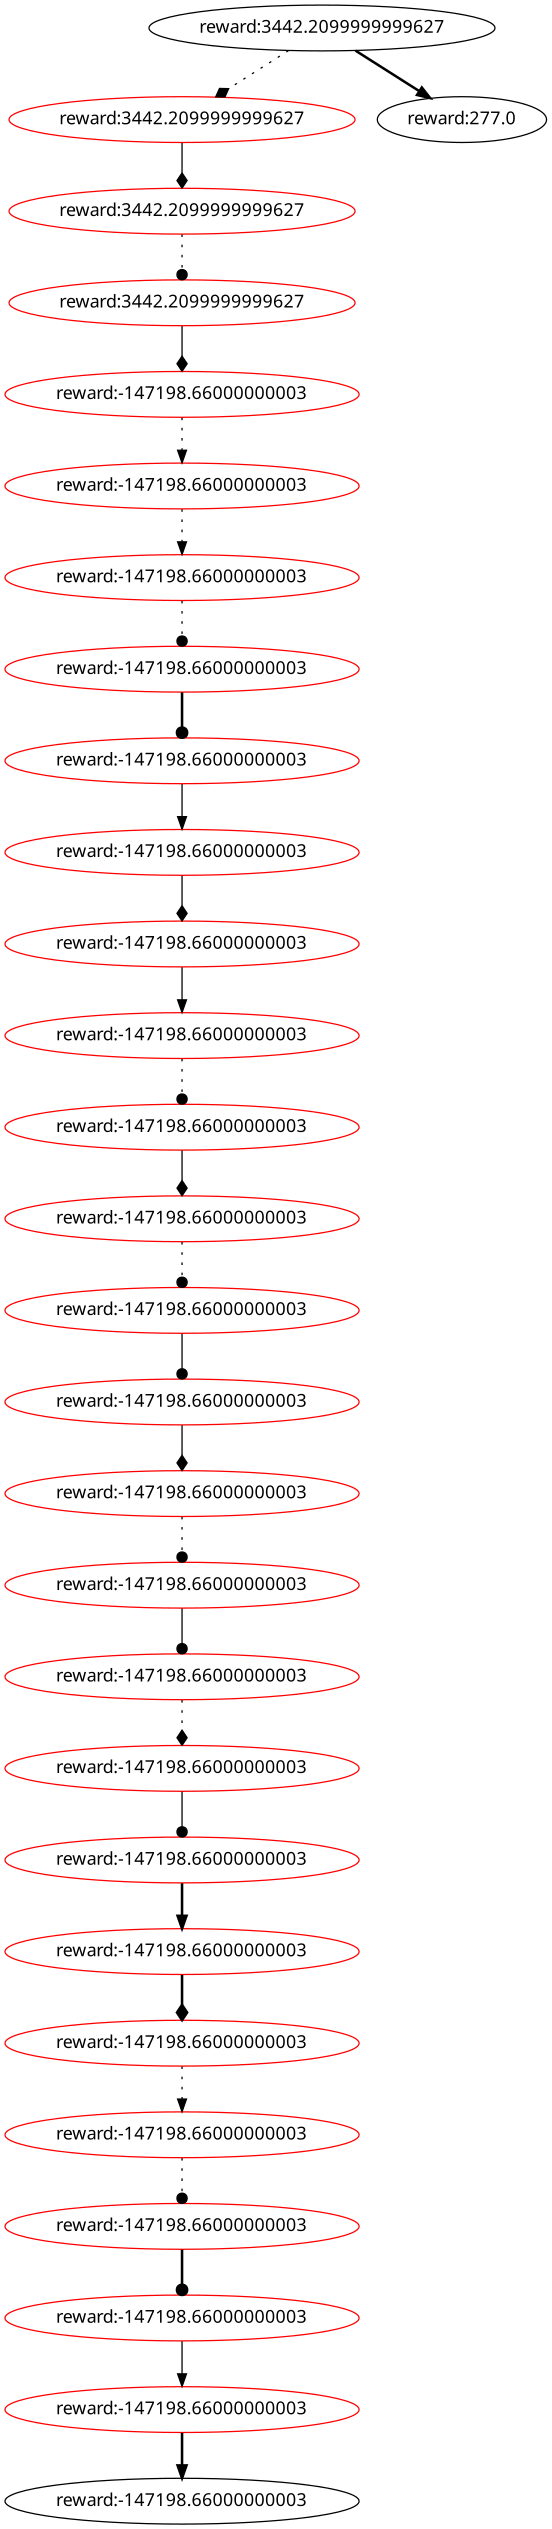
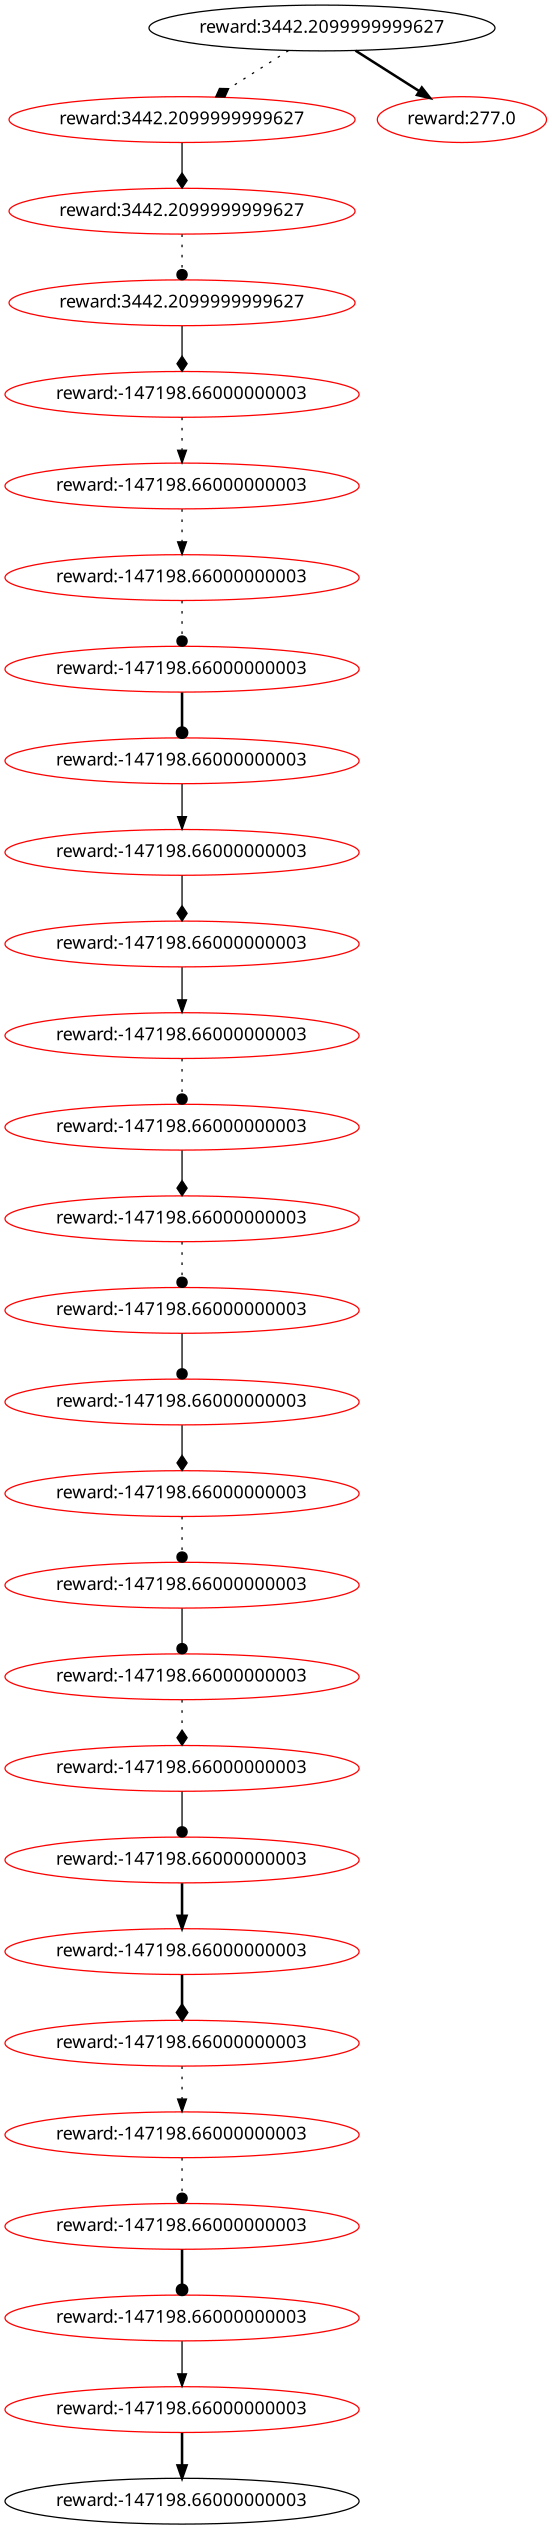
(462, 120) -> (462, 120)
